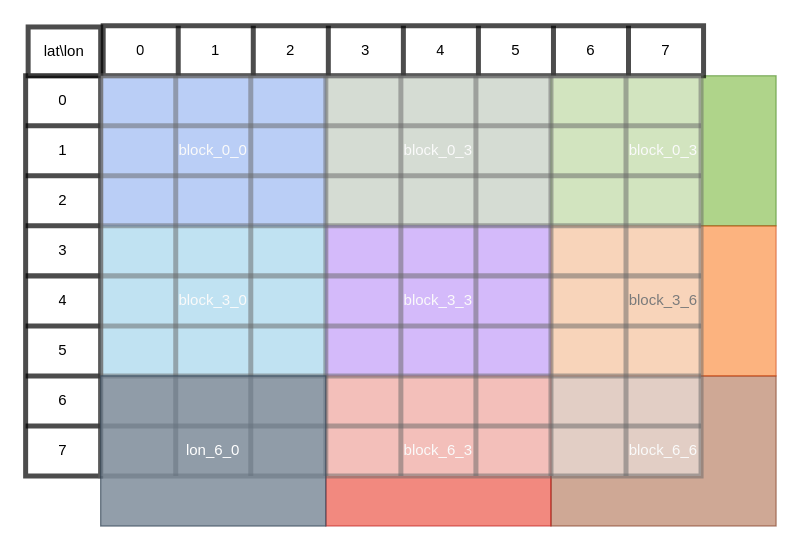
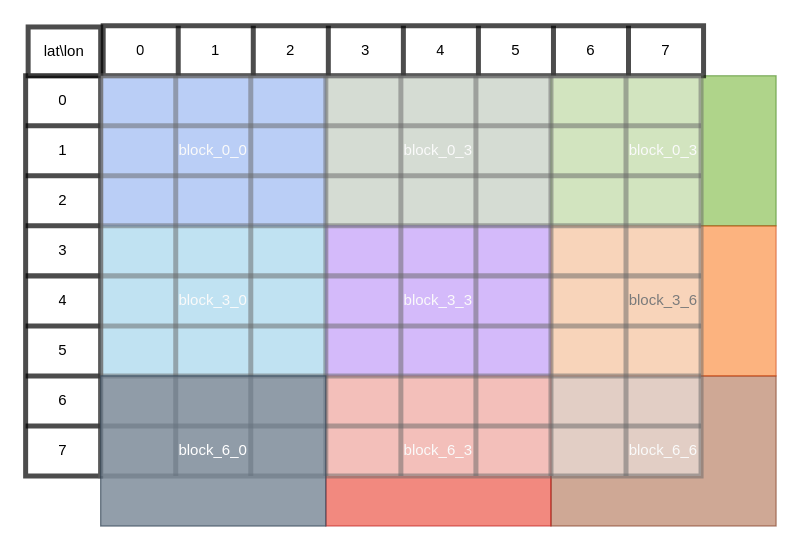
(213, 451) -> (213, 451)
